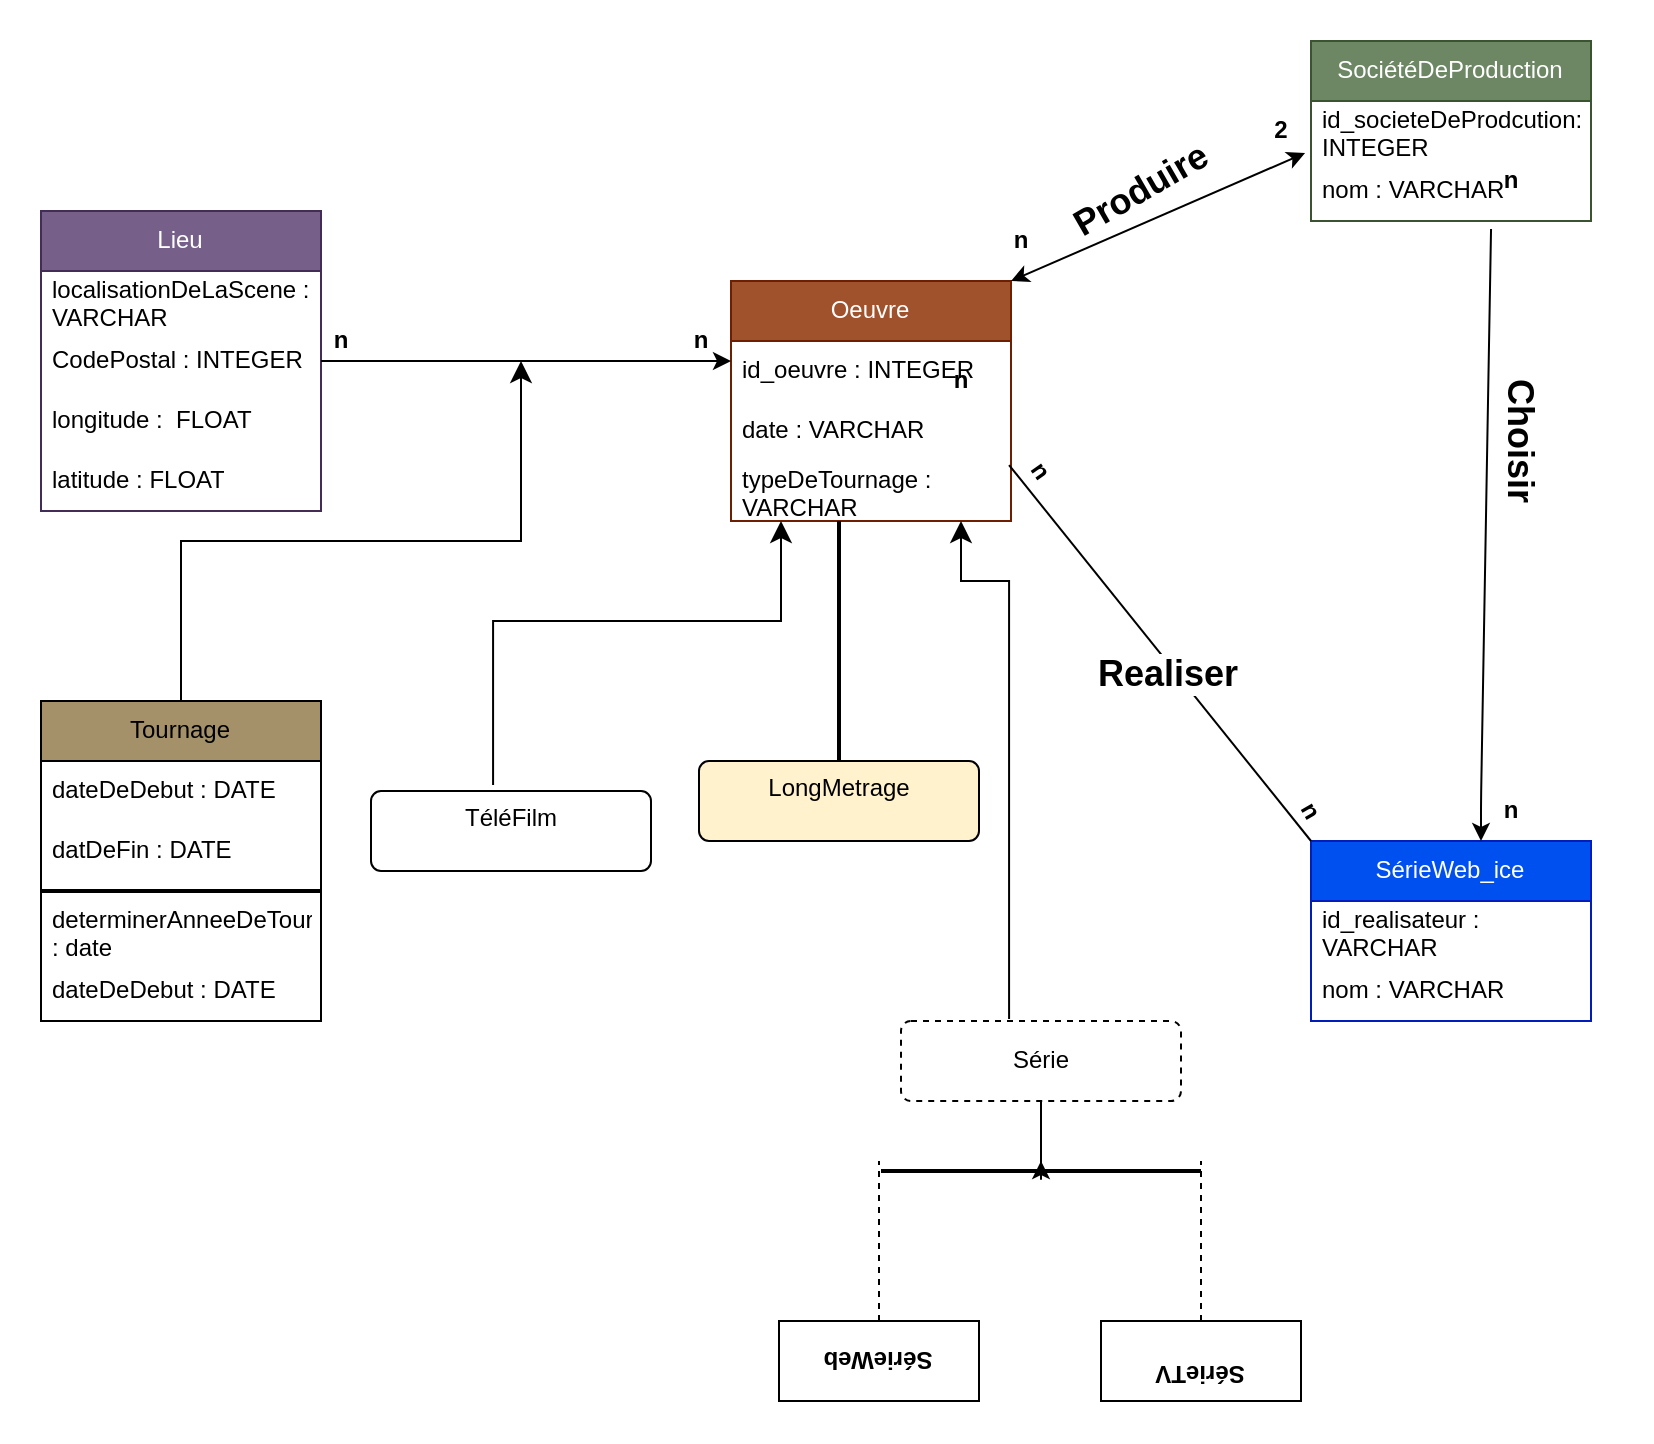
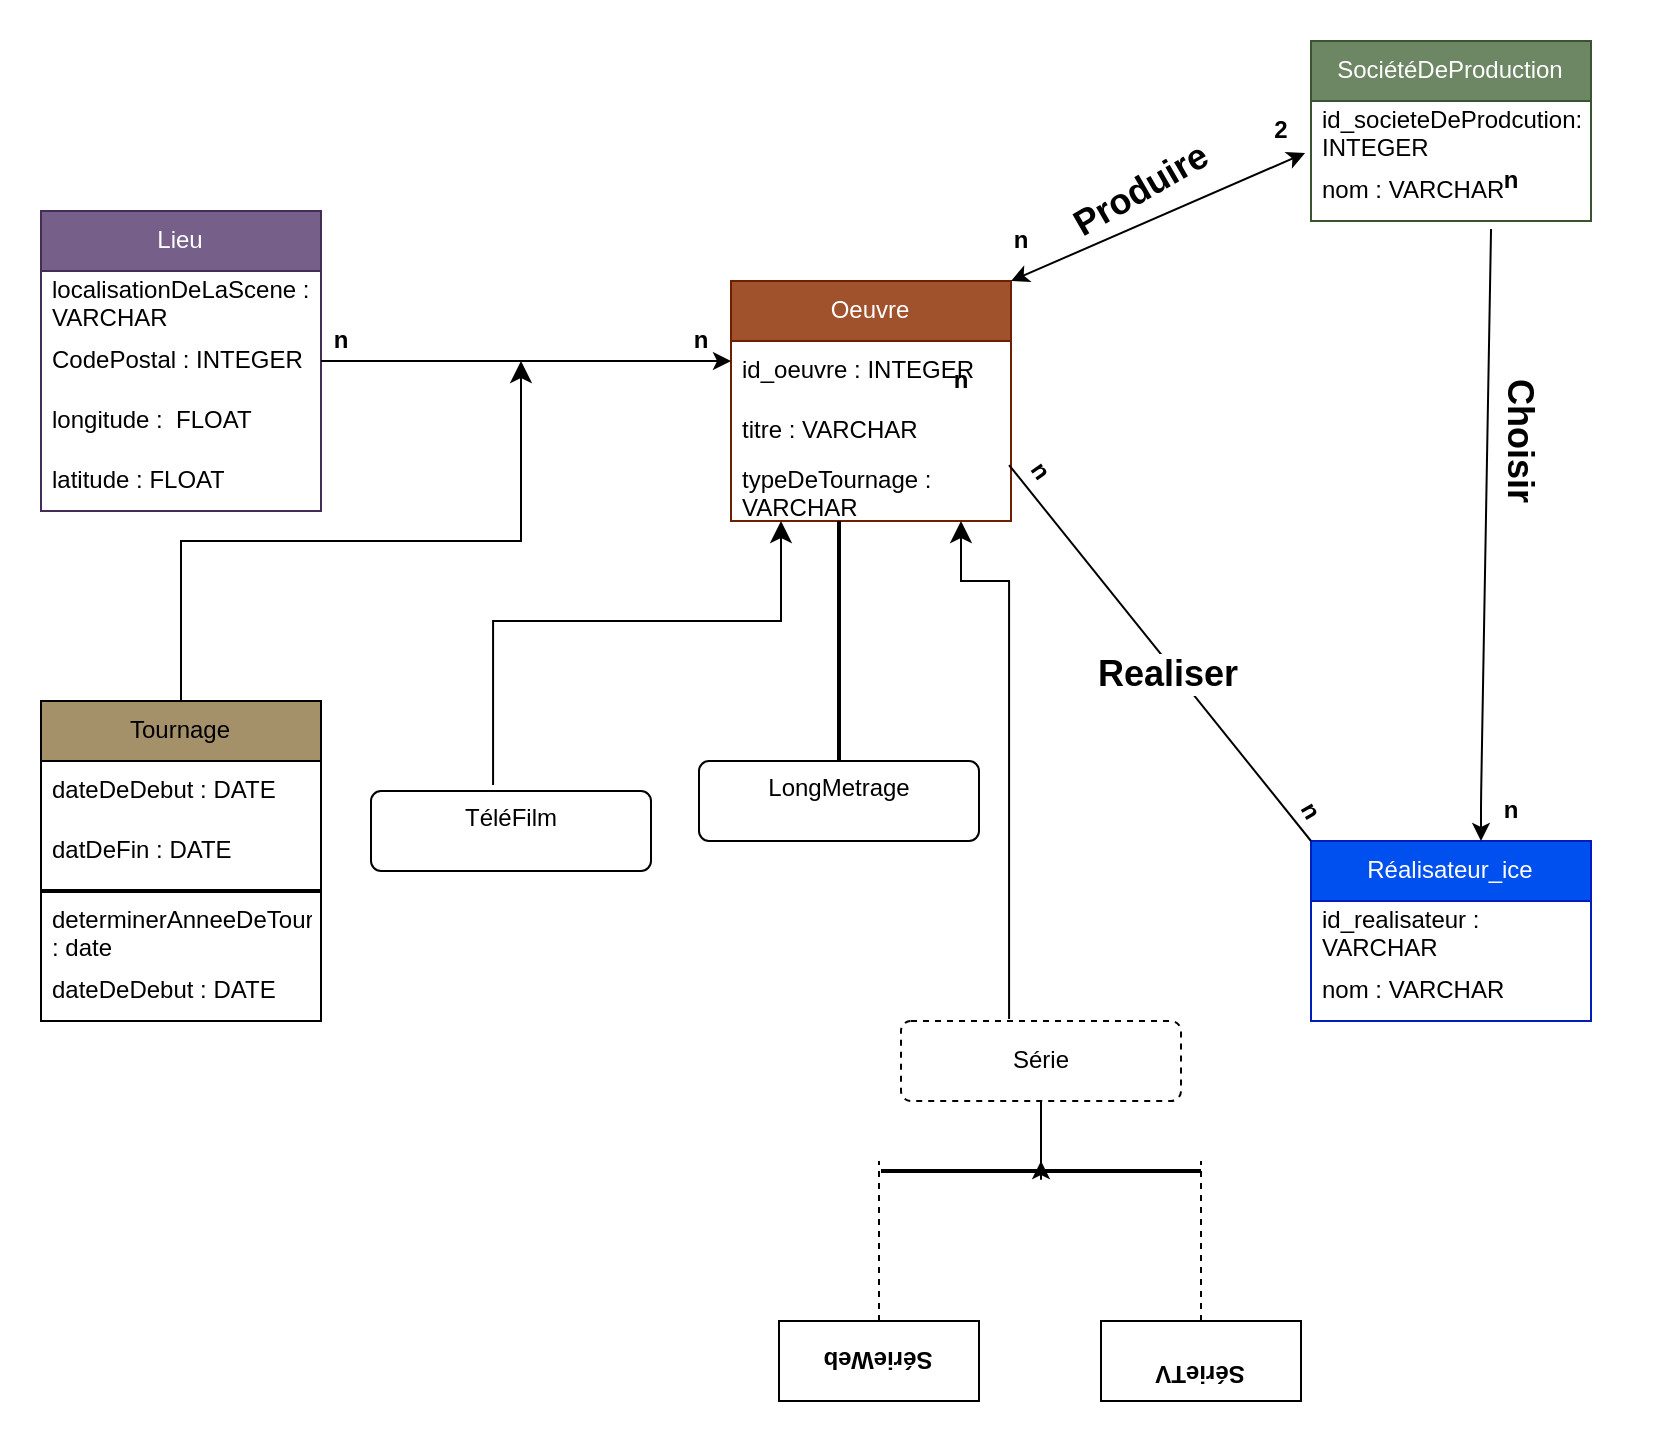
(828, 431) -> (831, 431)
(839, 801) -> (839, 801)
(1451, 871) -> (1451, 871)
